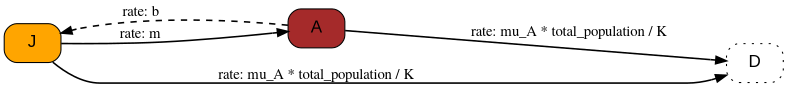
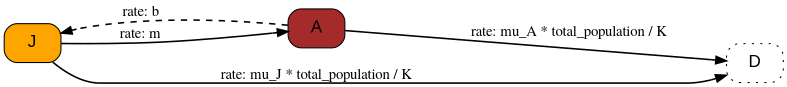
(316, 75) -> (316, 75)
